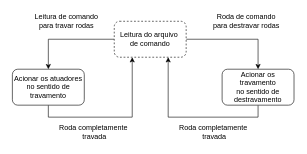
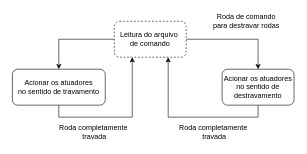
(66, 21) -> none
(48, 87) -> (59, 87)
(258, 87) -> (258, 87)
